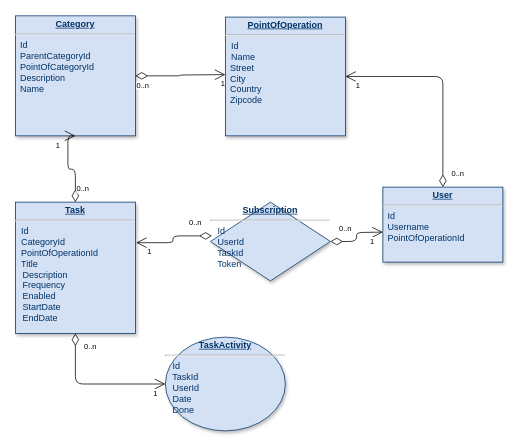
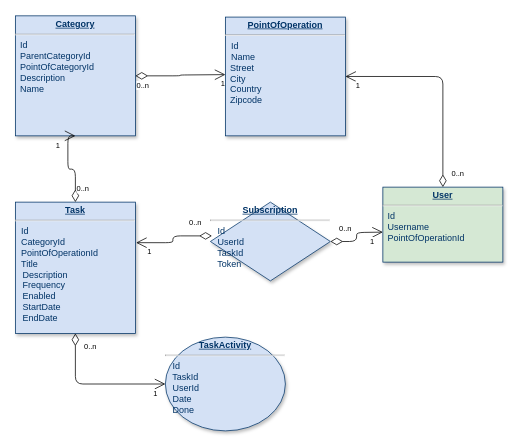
(443, 225) -> (443, 225)
